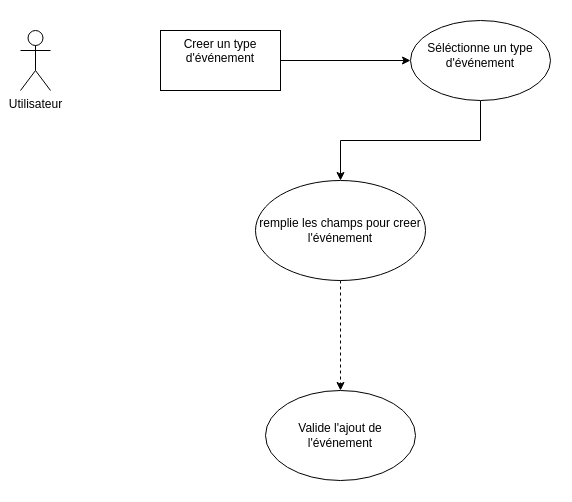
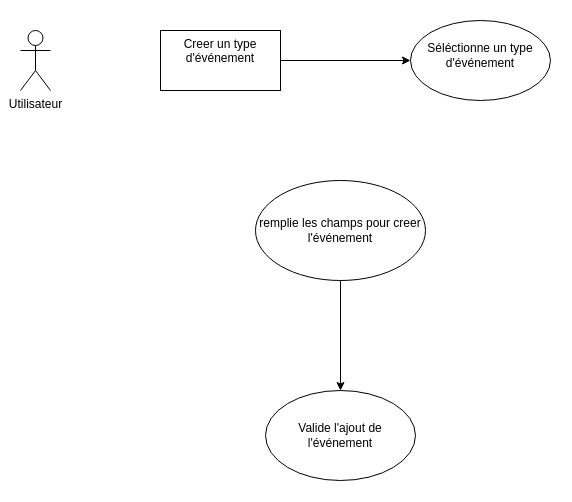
(415, 141) -> none
(341, 333) -> (341, 333)
